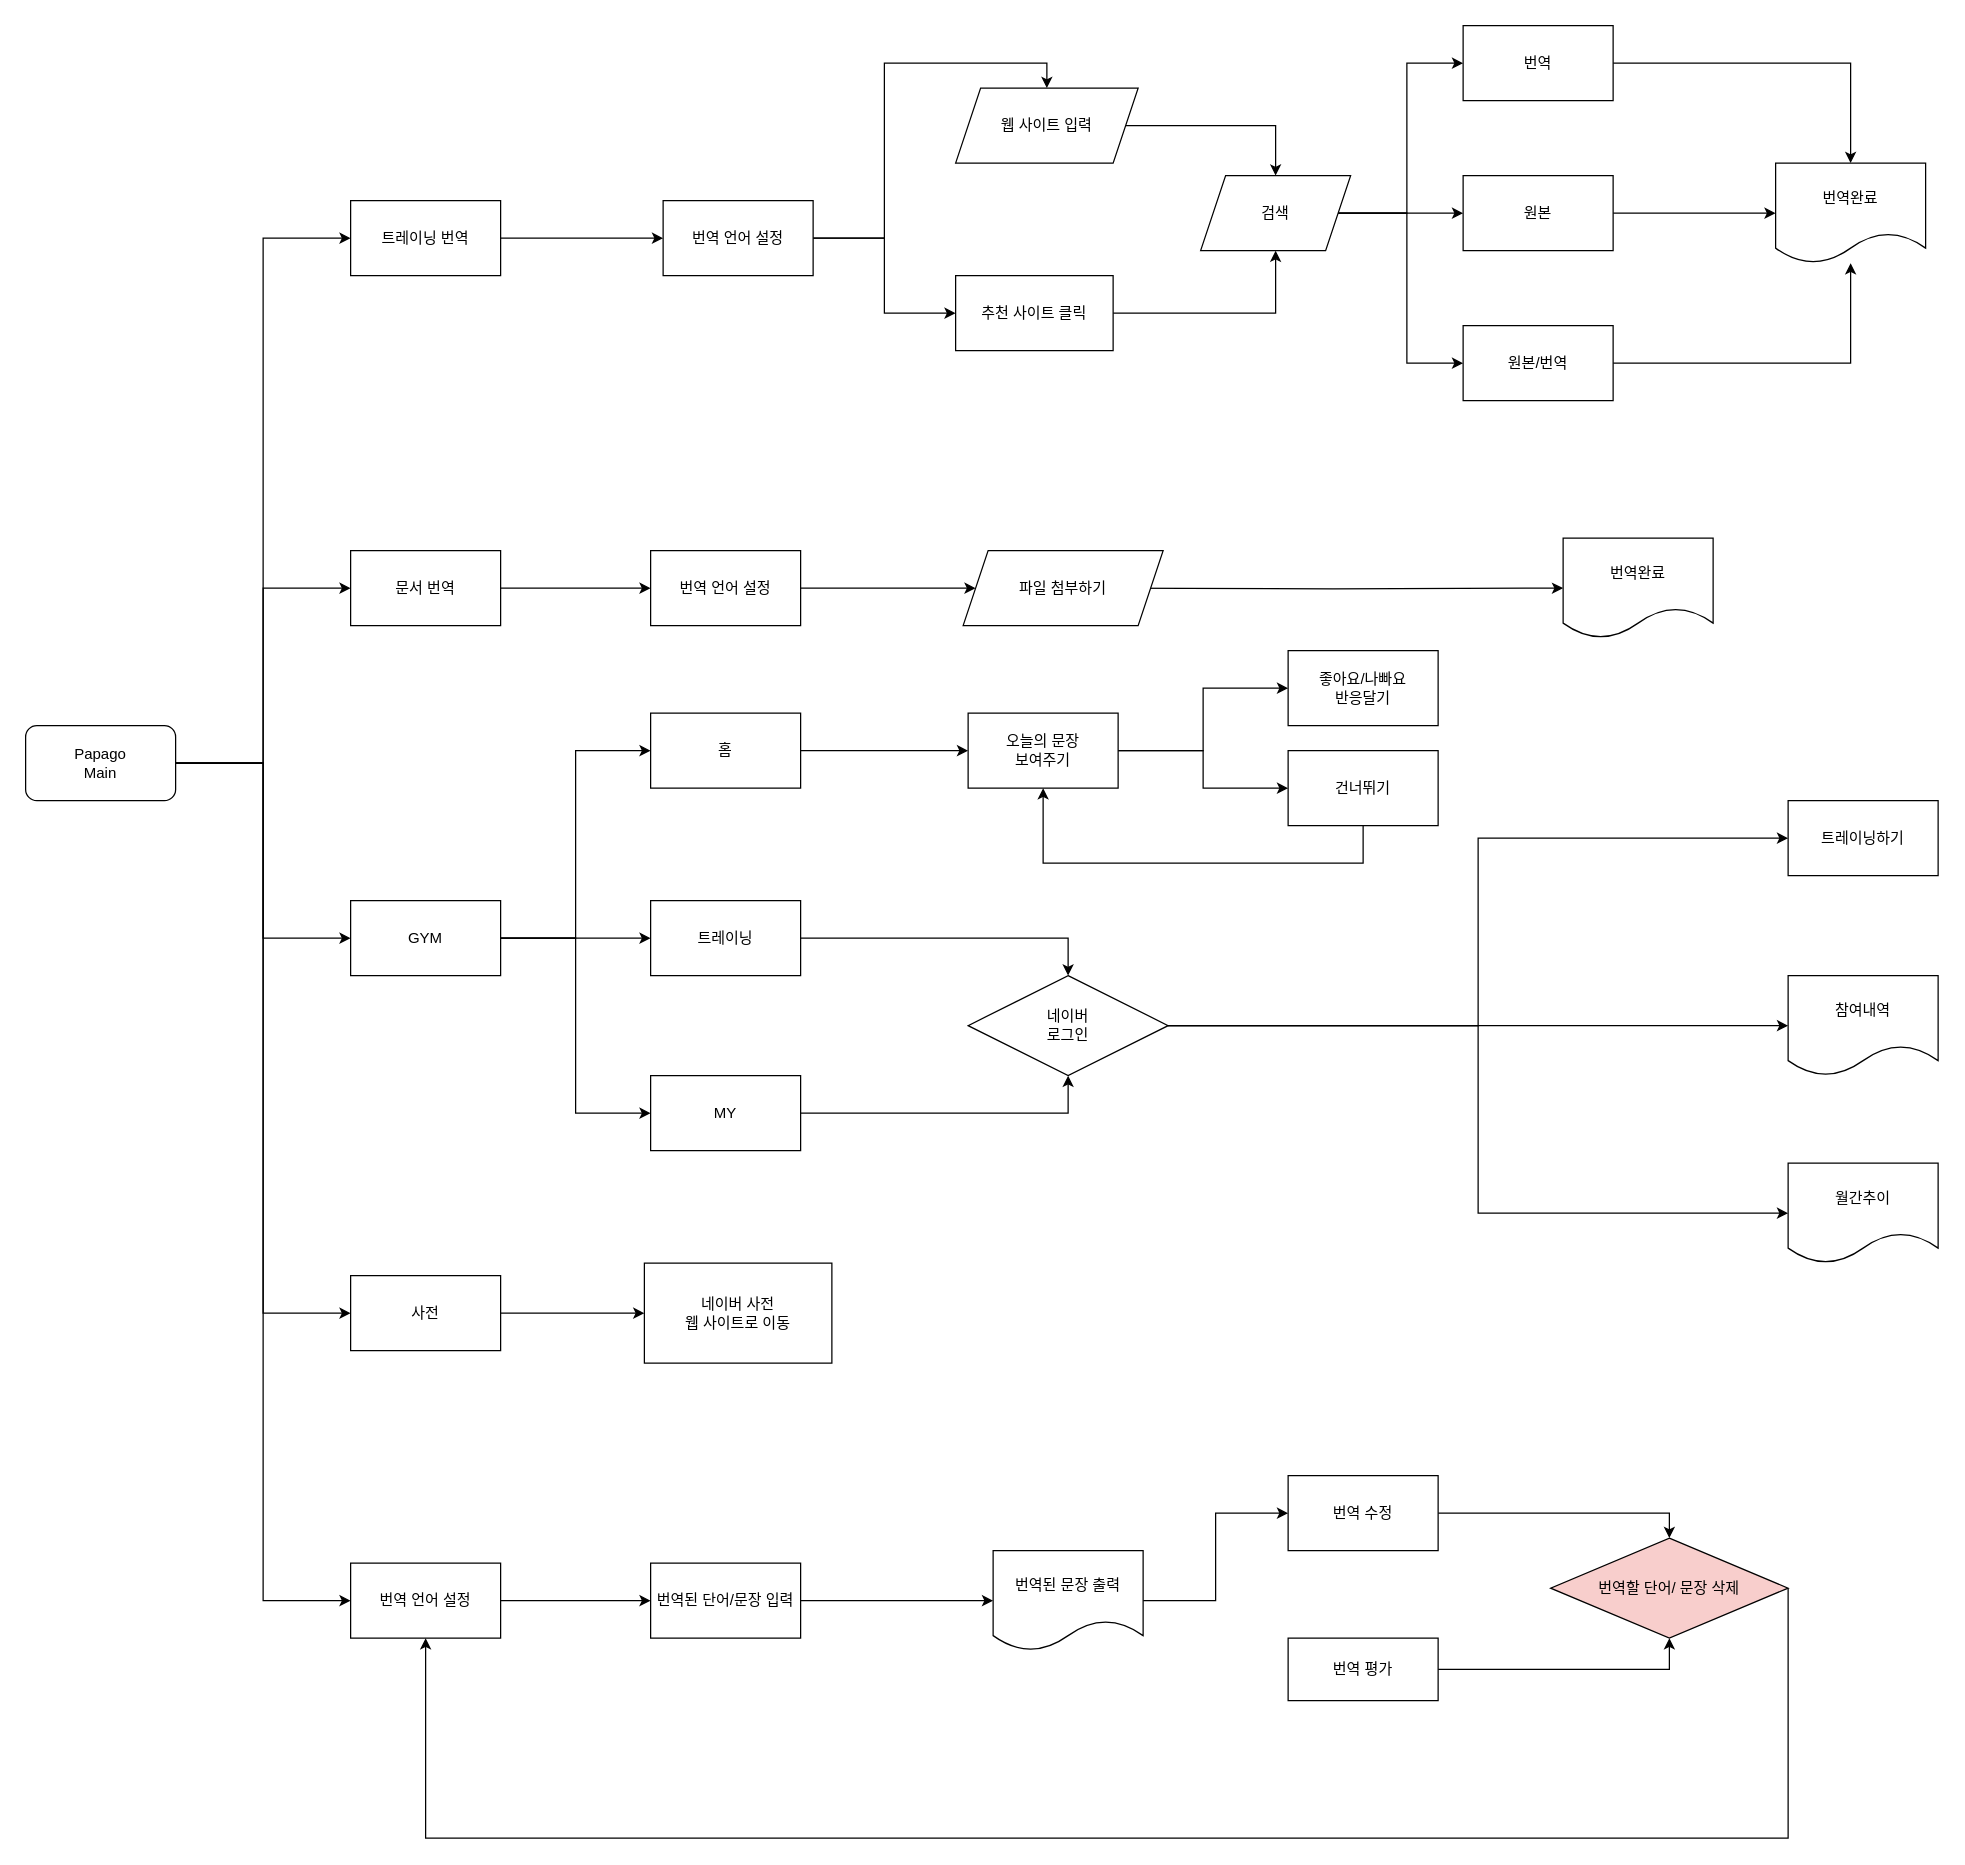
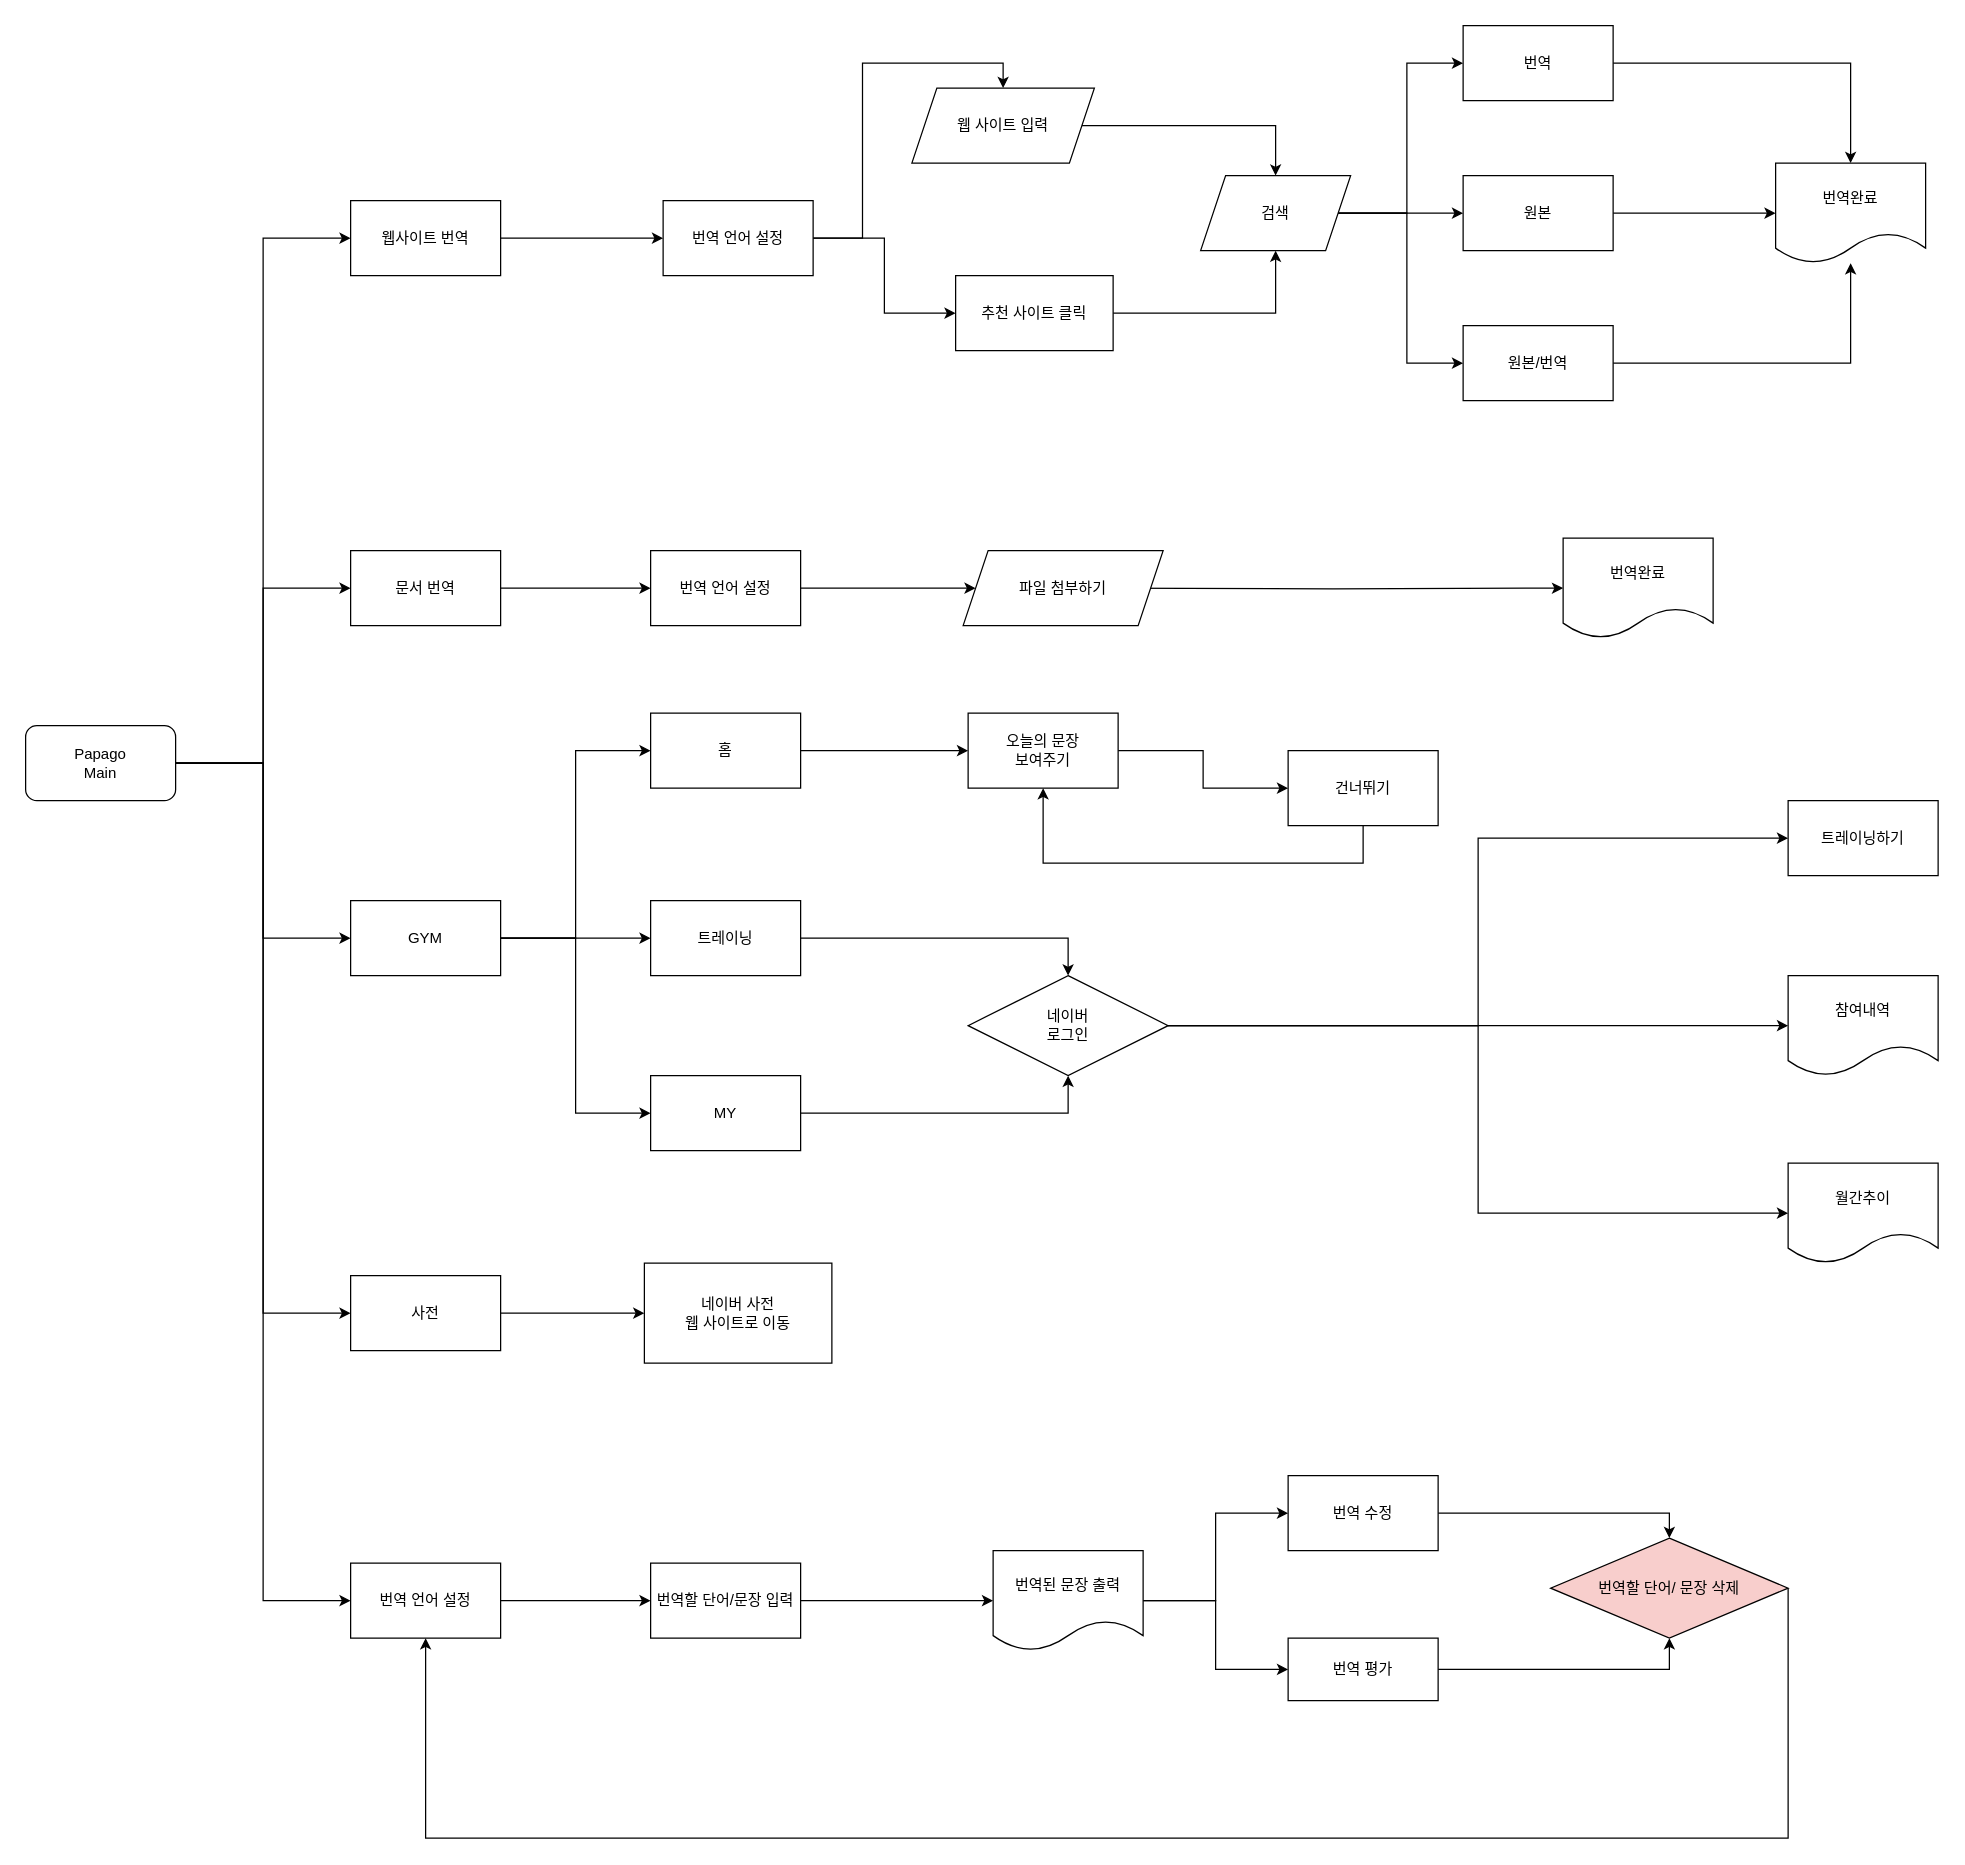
(1047, 126) -> (1003, 126)
(426, 238) -> (426, 238)
(1212, 688) -> none
(1363, 688) -> none
(726, 1601) -> (726, 1601)
none -> (1216, 1667)
